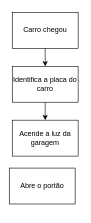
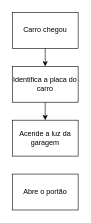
(42, 186) -> (45, 192)
